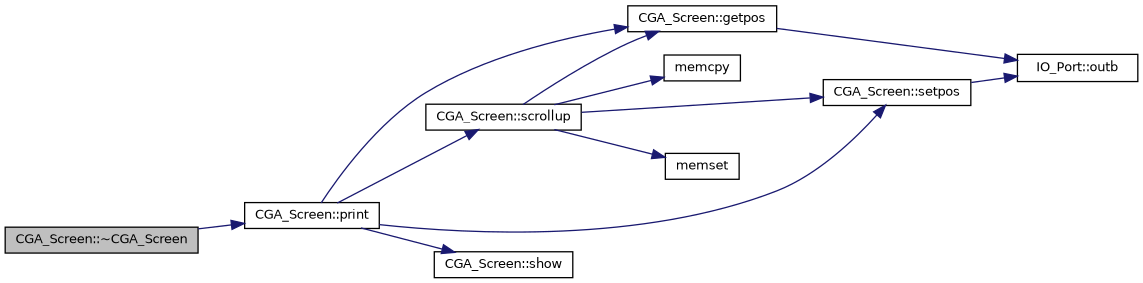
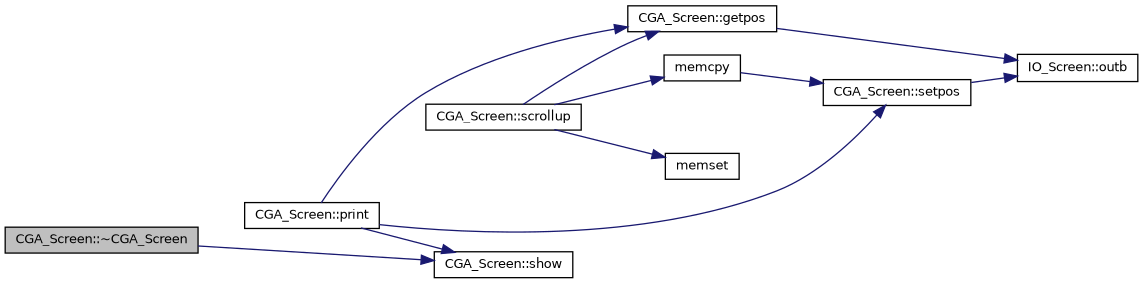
(1078, 68) -> (1078, 68)
(696, 105) -> (775, 77)
(402, 169) -> none
(215, 227) -> (310, 253)
